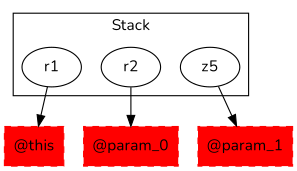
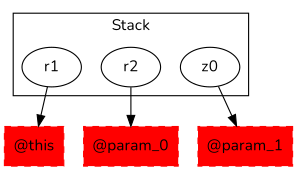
(210, 67) -> (210, 67)
